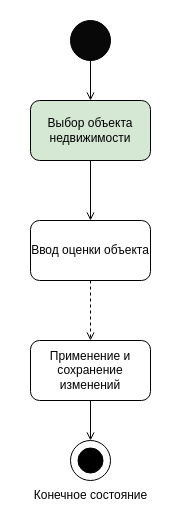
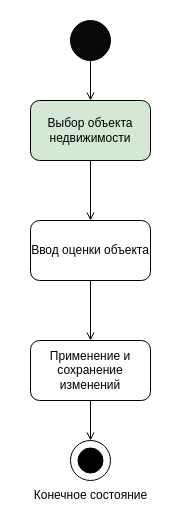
(91, 309) -> (91, 309)
